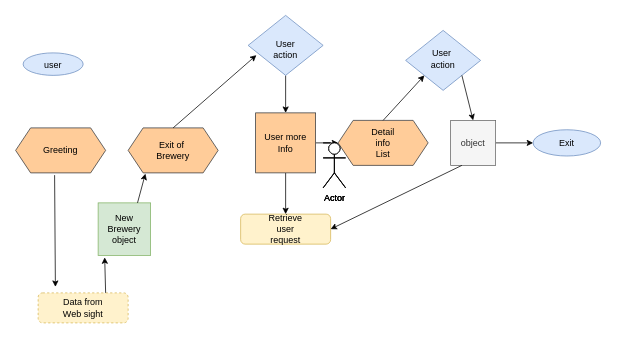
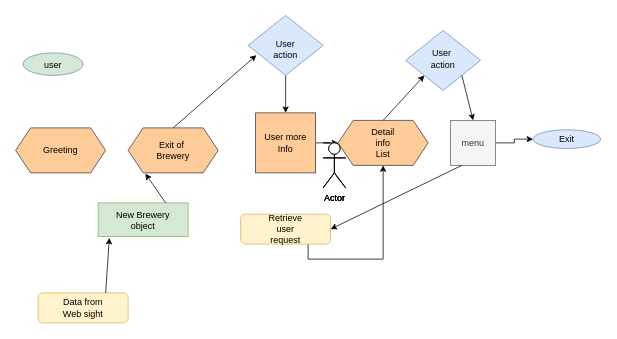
(53, 64) -> (53, 64)
(473, 143) -> (473, 143)
(567, 143) -> (567, 139)
(285, 191) -> none
(54, 192) -> none
(124, 229) -> (143, 220)
none -> (308, 258)
(83, 308) -> (83, 308)
